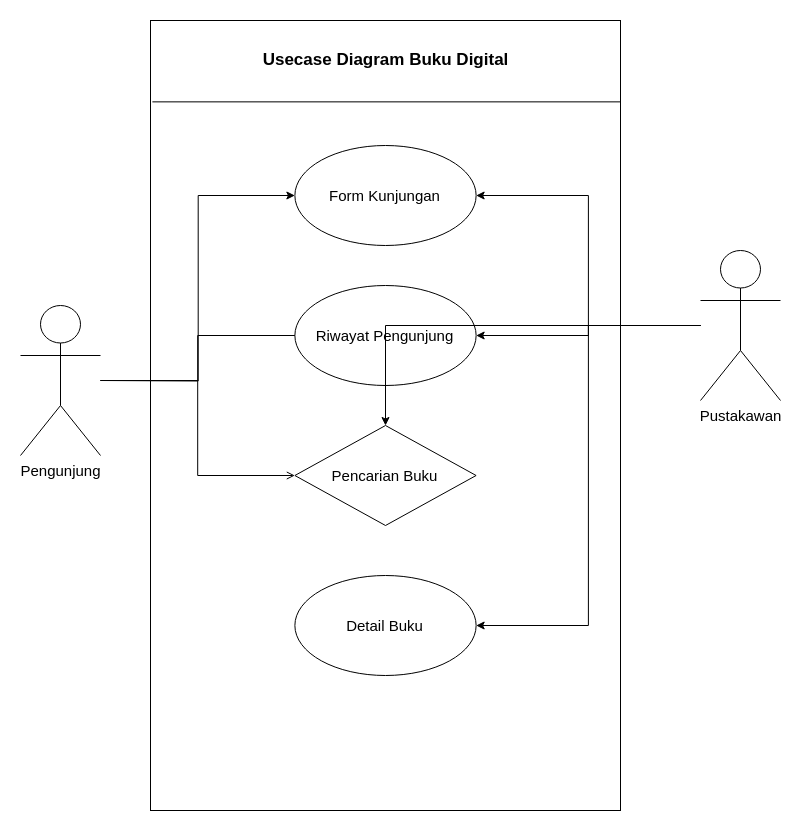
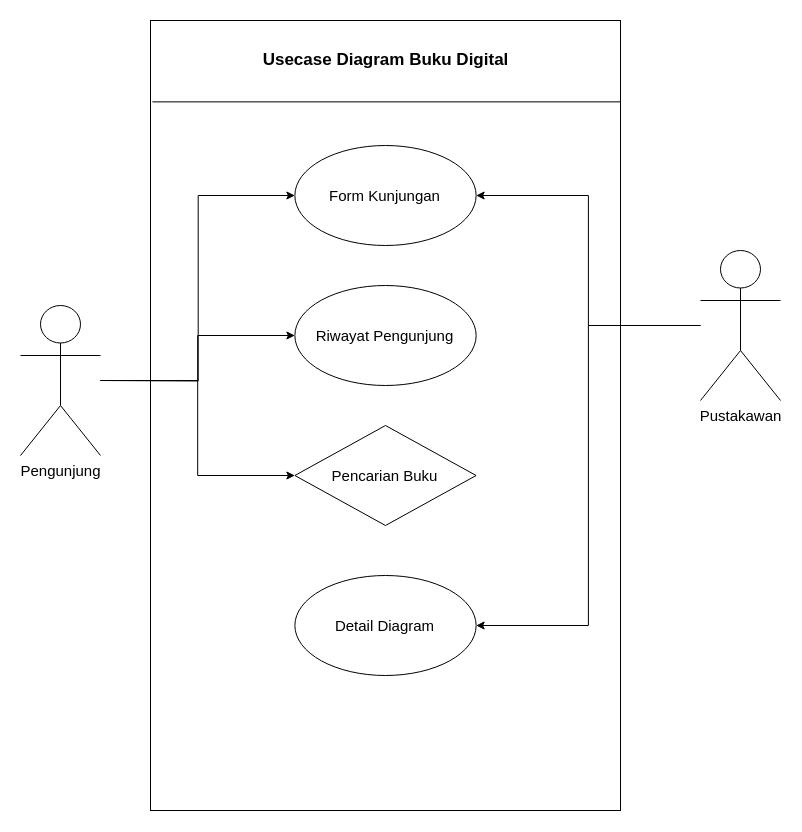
(440, 326) -> none
(289, 336) -> (286, 336)
(535, 336) -> none
(288, 476) -> (286, 476)
(385, 626) -> (385, 626)
